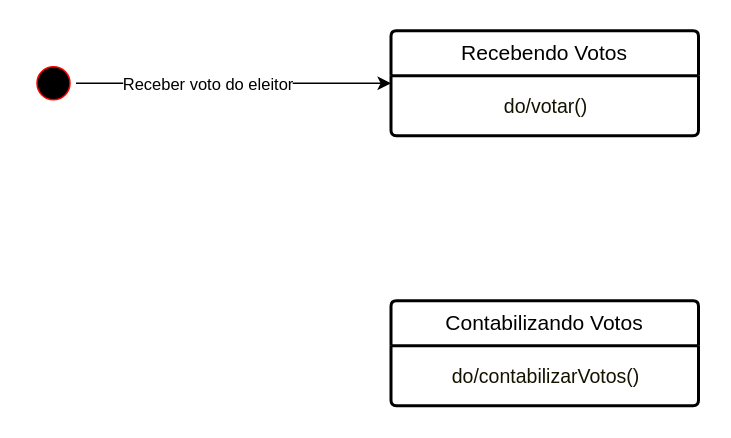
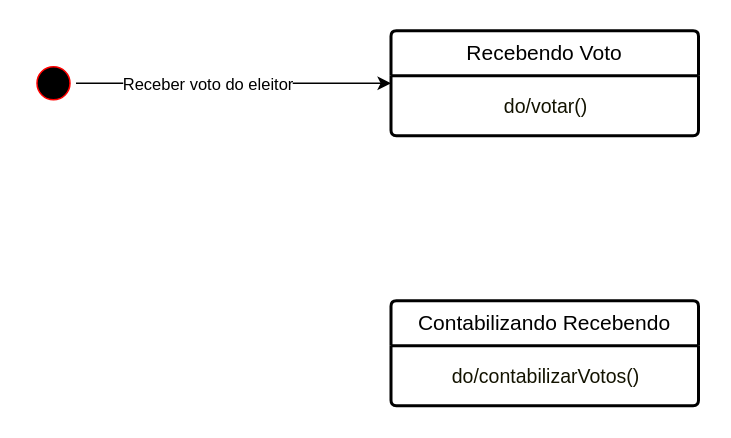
(545, 53) -> (545, 53)
(545, 323) -> (545, 323)
